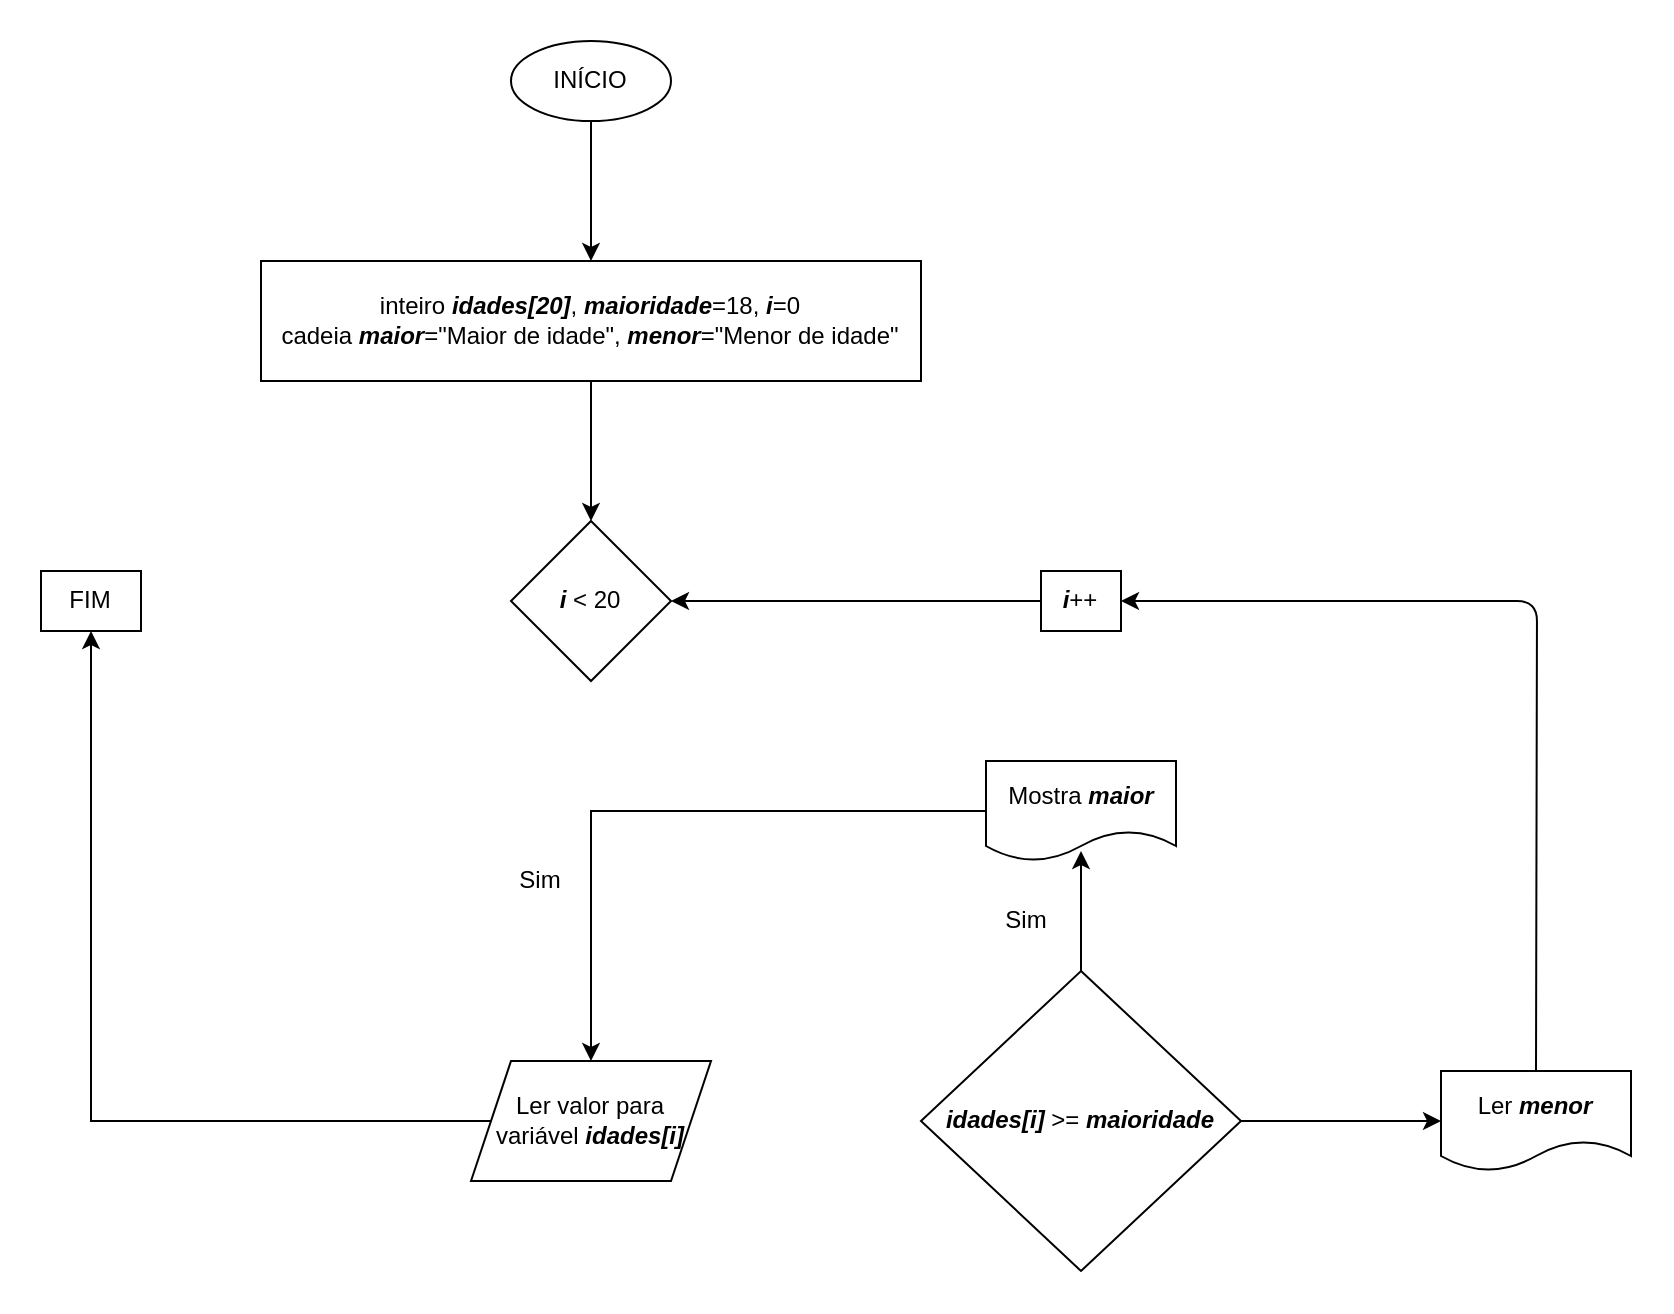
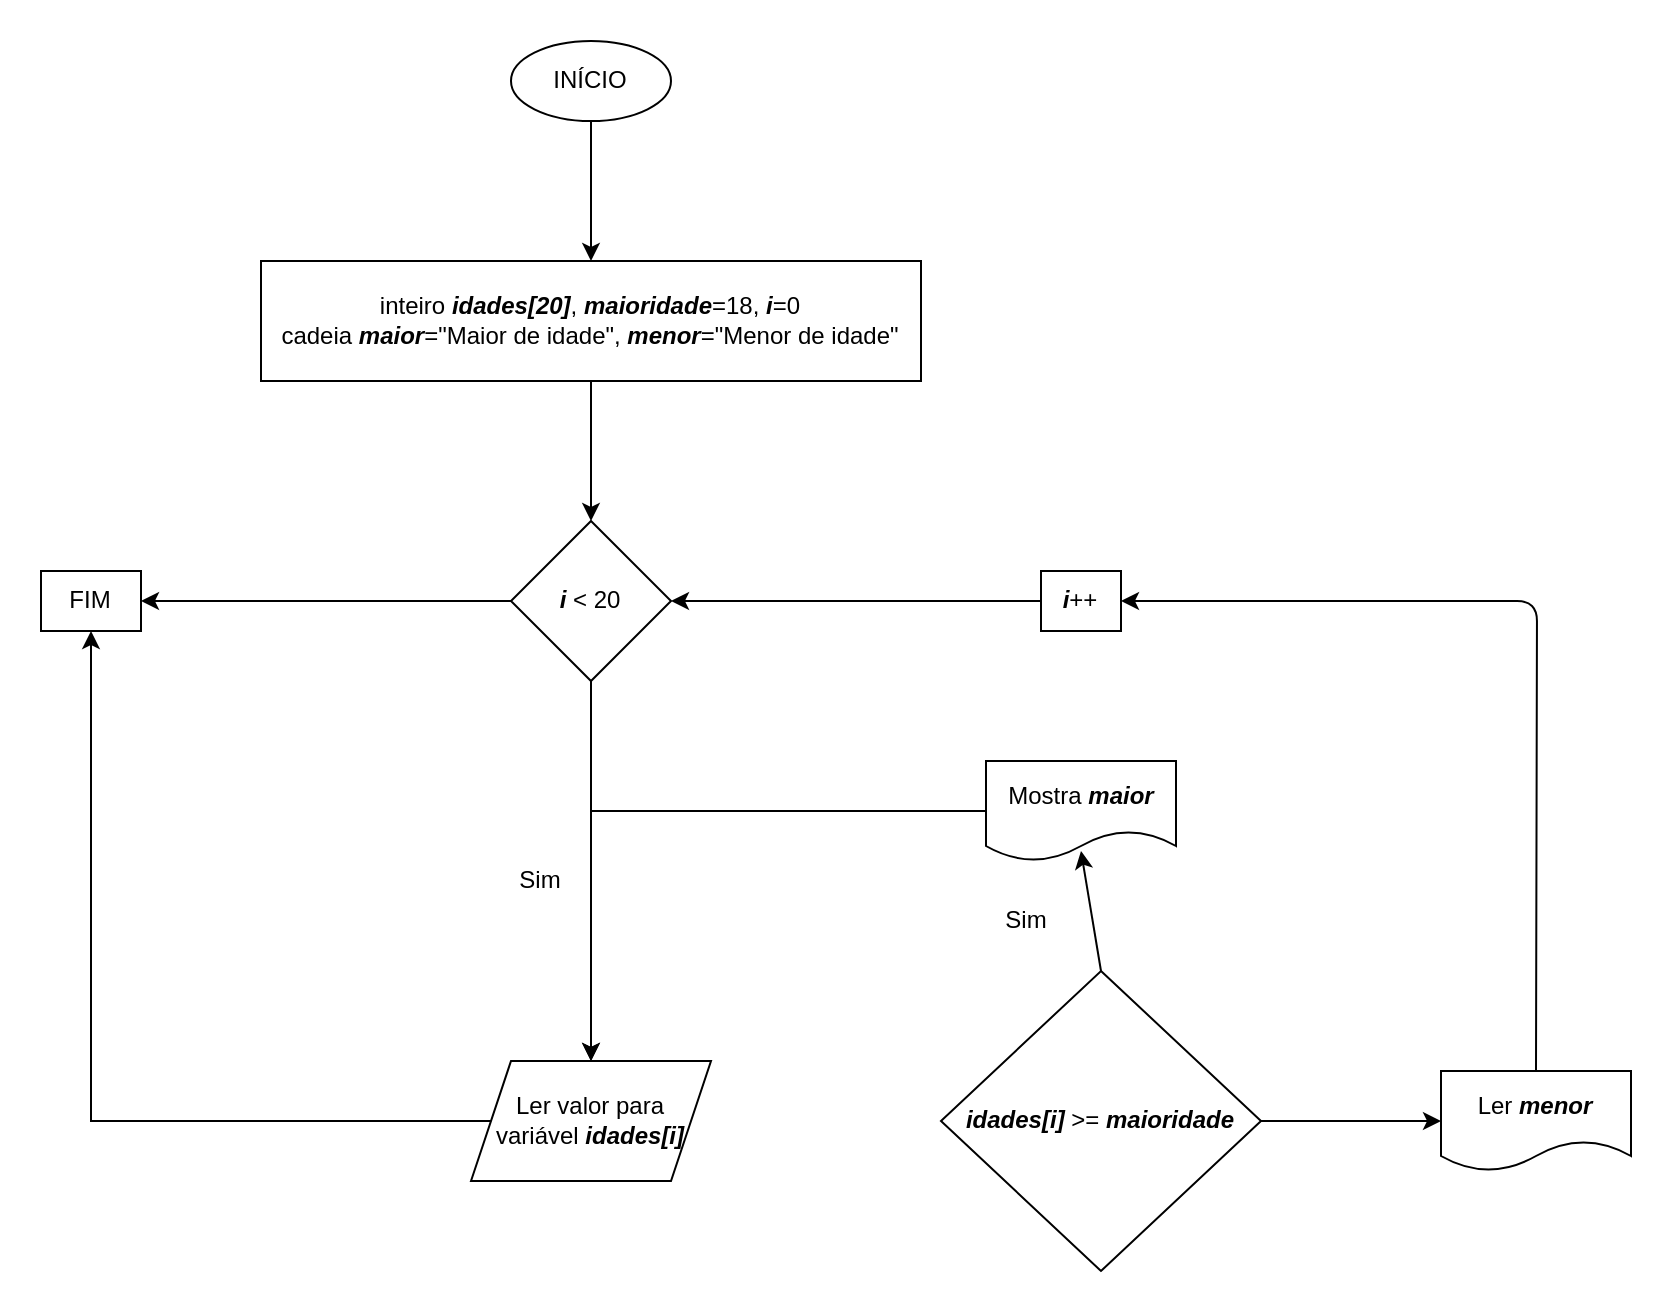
none -> (333, 601)
none -> (591, 744)
(1081, 1121) -> (1101, 1121)
